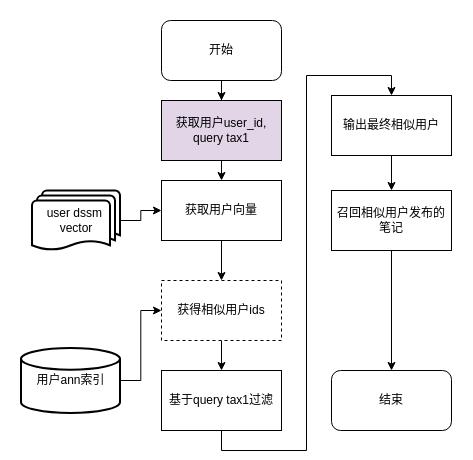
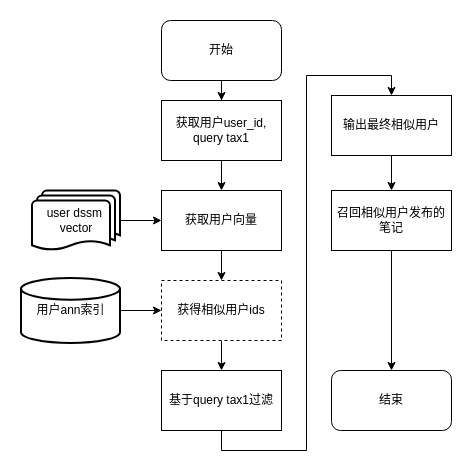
(222, 131) -> (222, 131)
(222, 211) -> (222, 221)
(71, 381) -> (71, 311)
